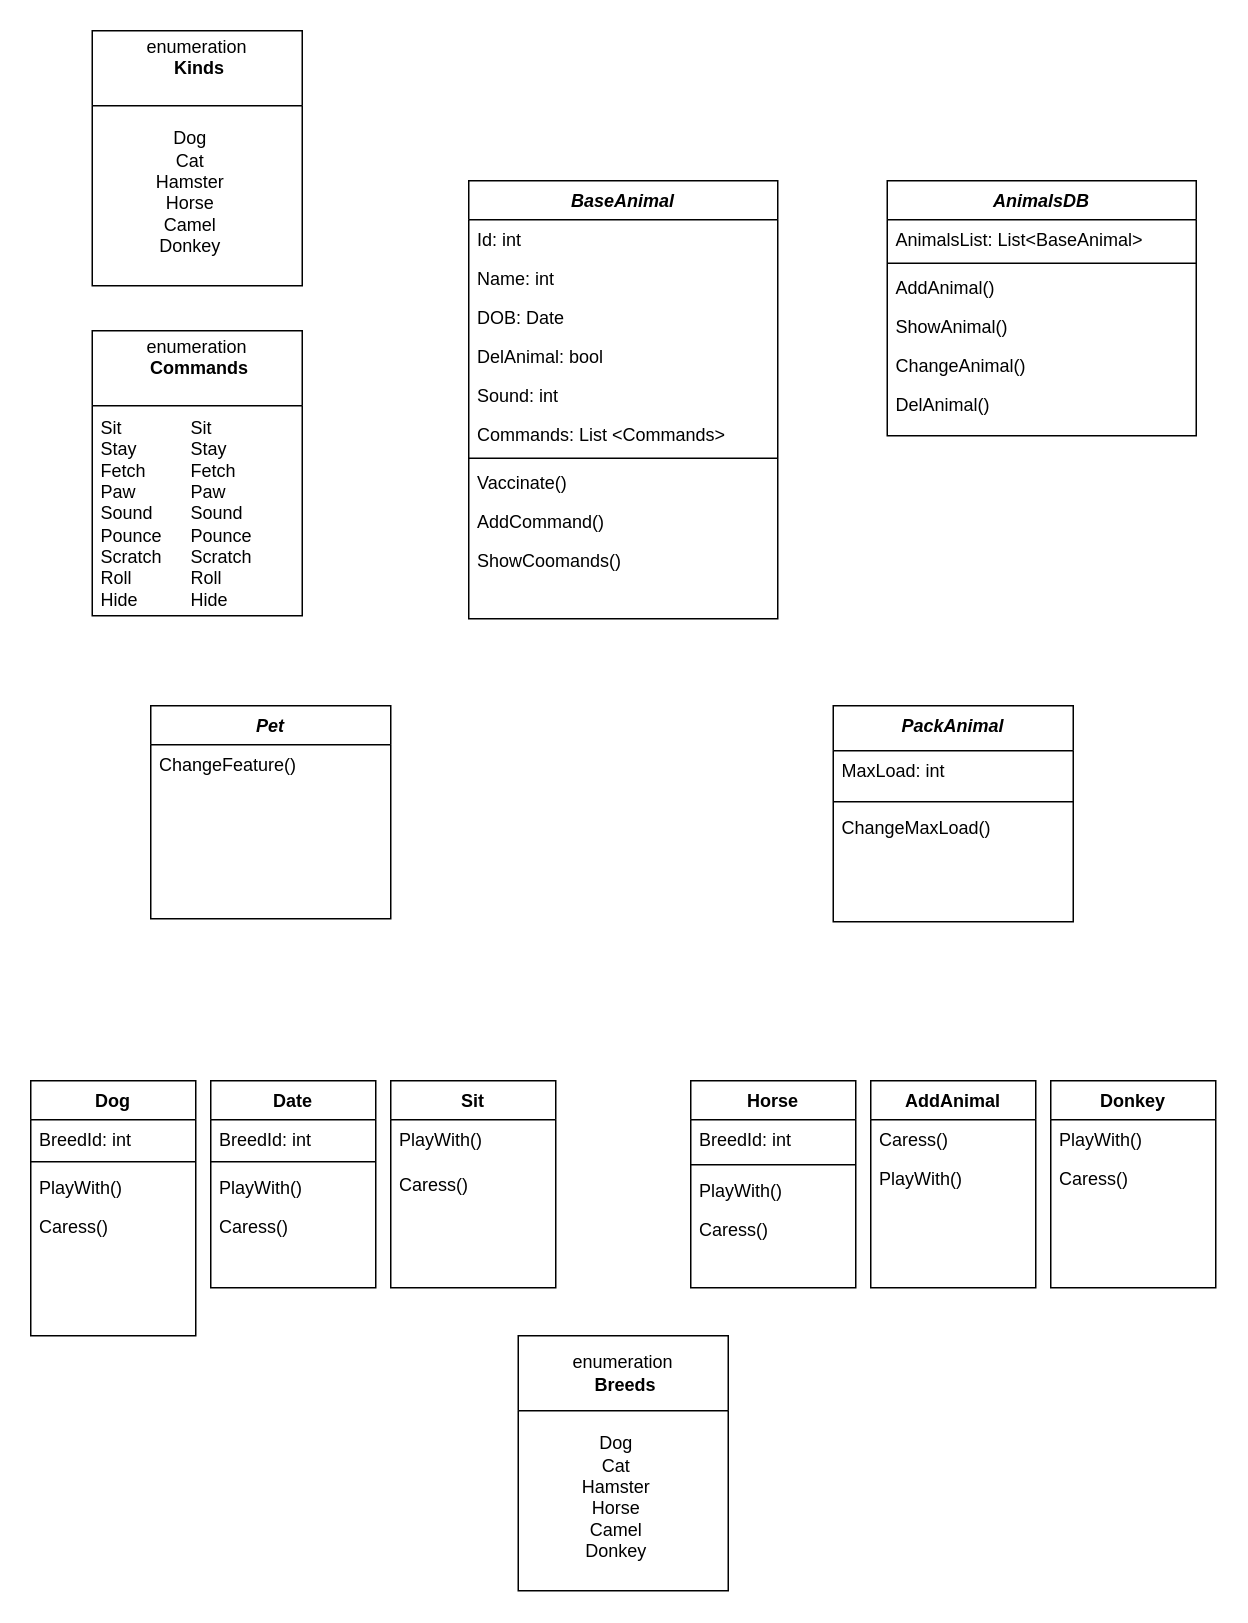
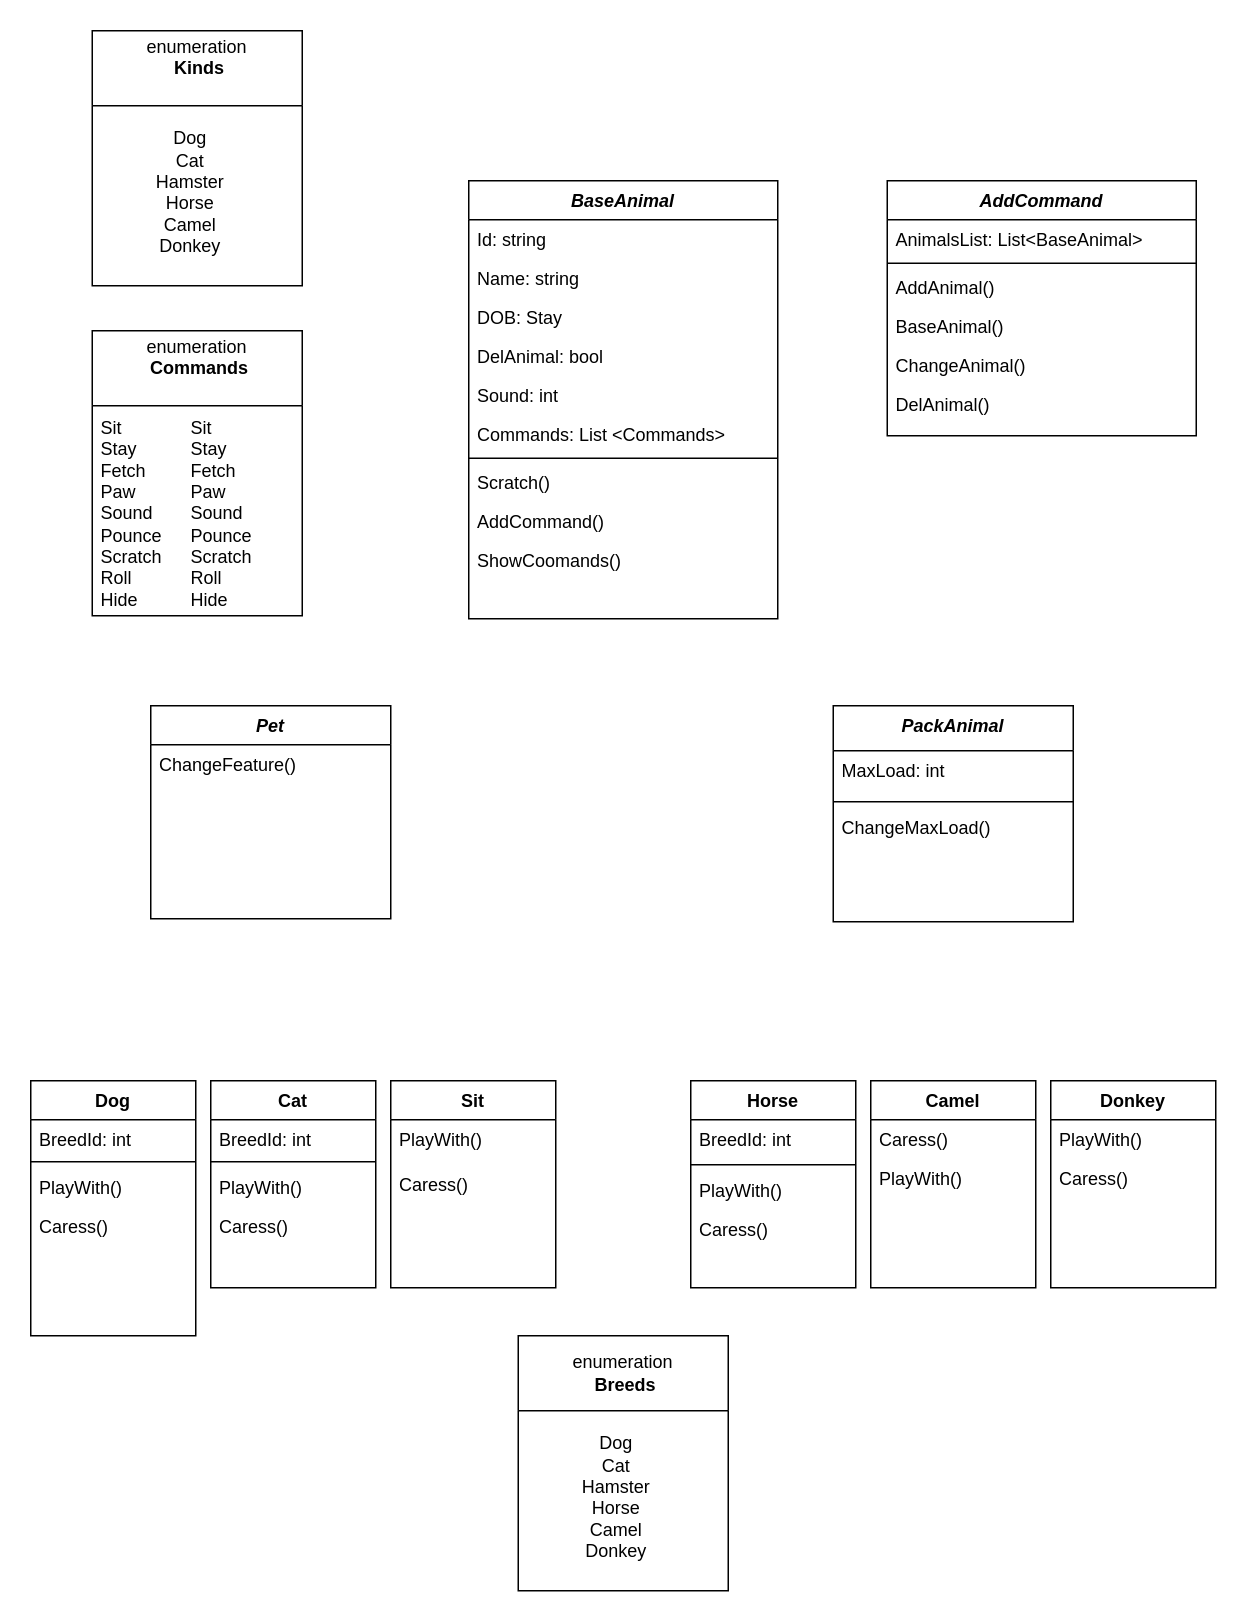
(1041, 201) -> (1041, 201)
(505, 240) -> (520, 240)
(515, 279) -> (530, 279)
(518, 318) -> (518, 318)
(951, 327) -> (951, 327)
(530, 483) -> (522, 483)
(293, 1101) -> (293, 1101)
(953, 1101) -> (953, 1101)
